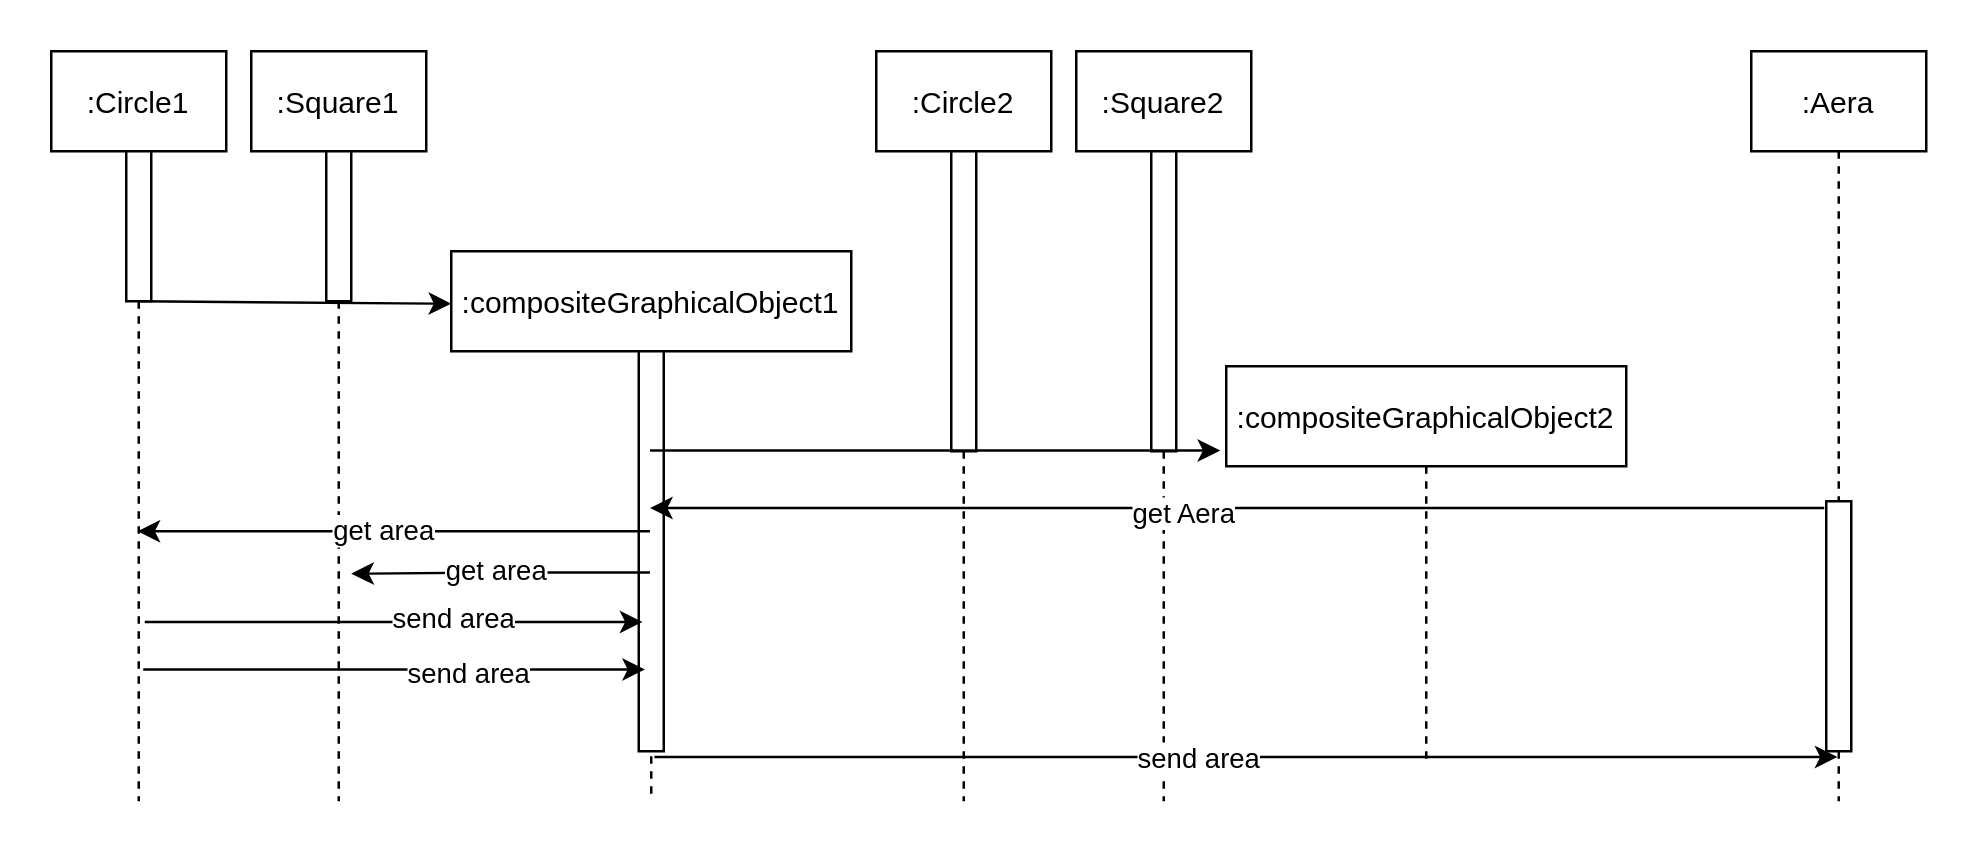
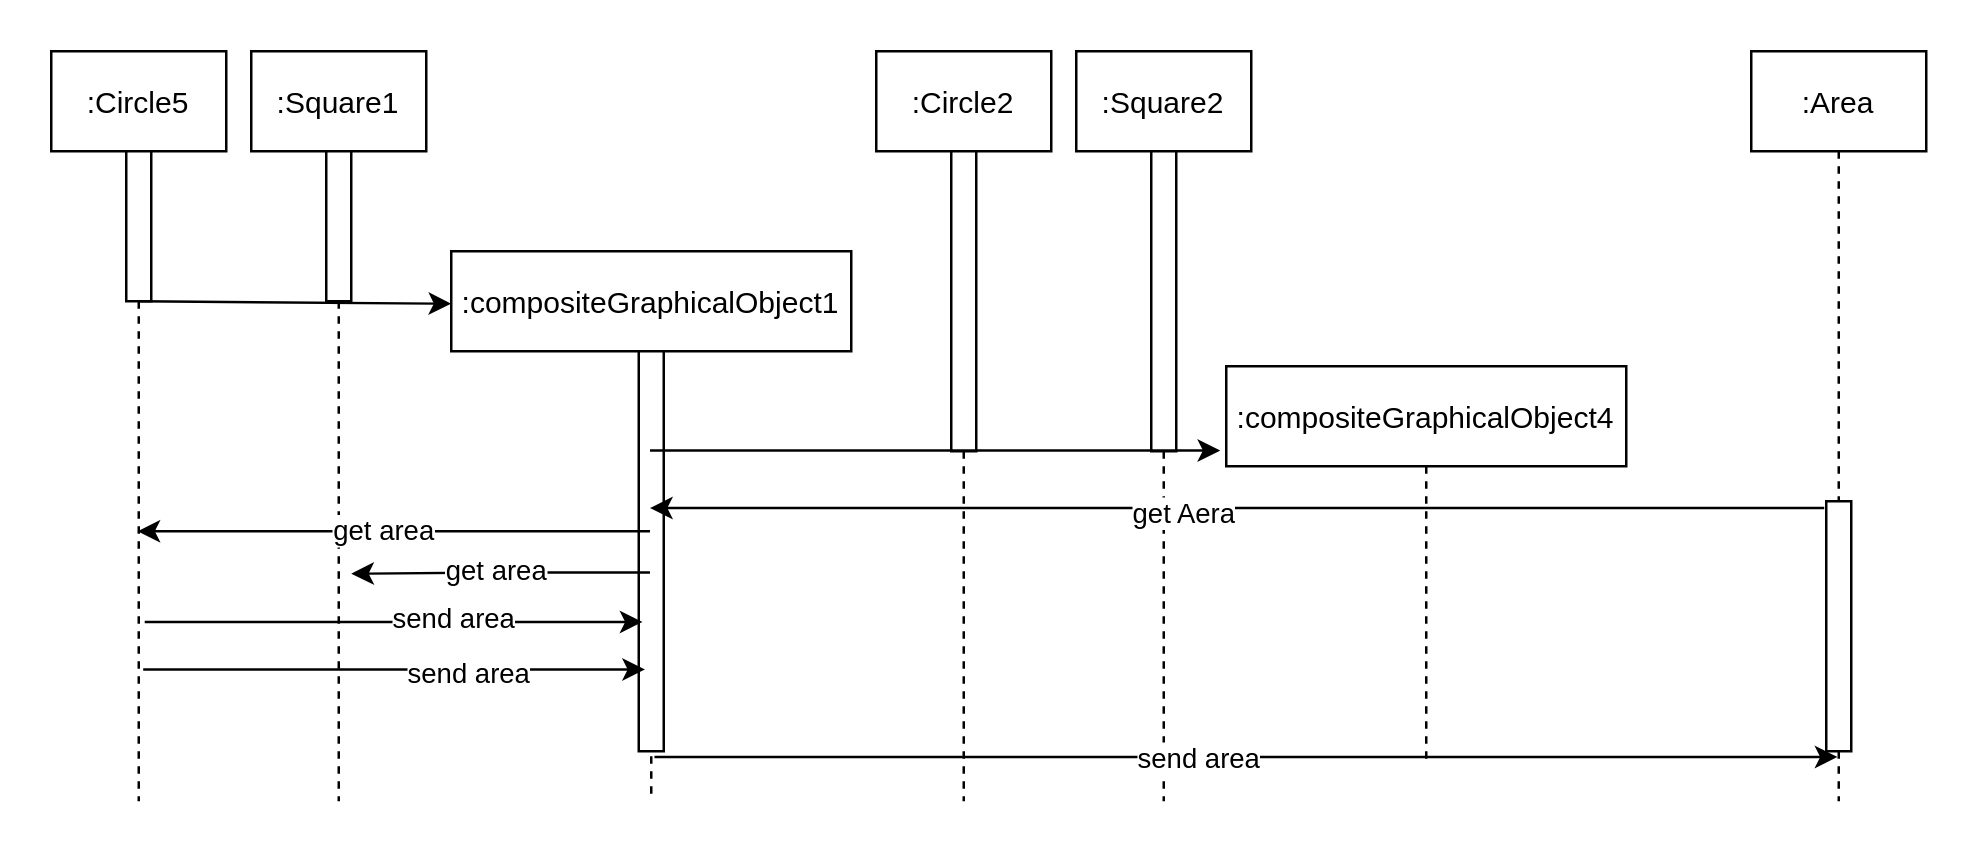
(138, 103) -> (138, 103)
(1838, 103) -> (1838, 103)
(1425, 418) -> (1425, 418)
